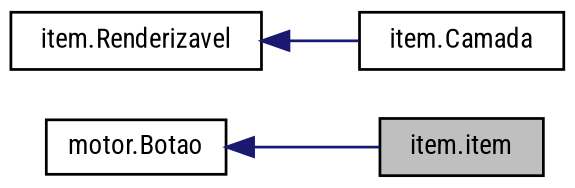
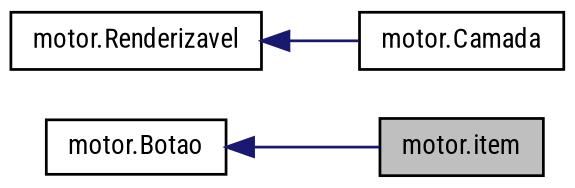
(136, 41) -> (136, 41)
(462, 41) -> (462, 41)
(462, 147) -> (462, 147)
